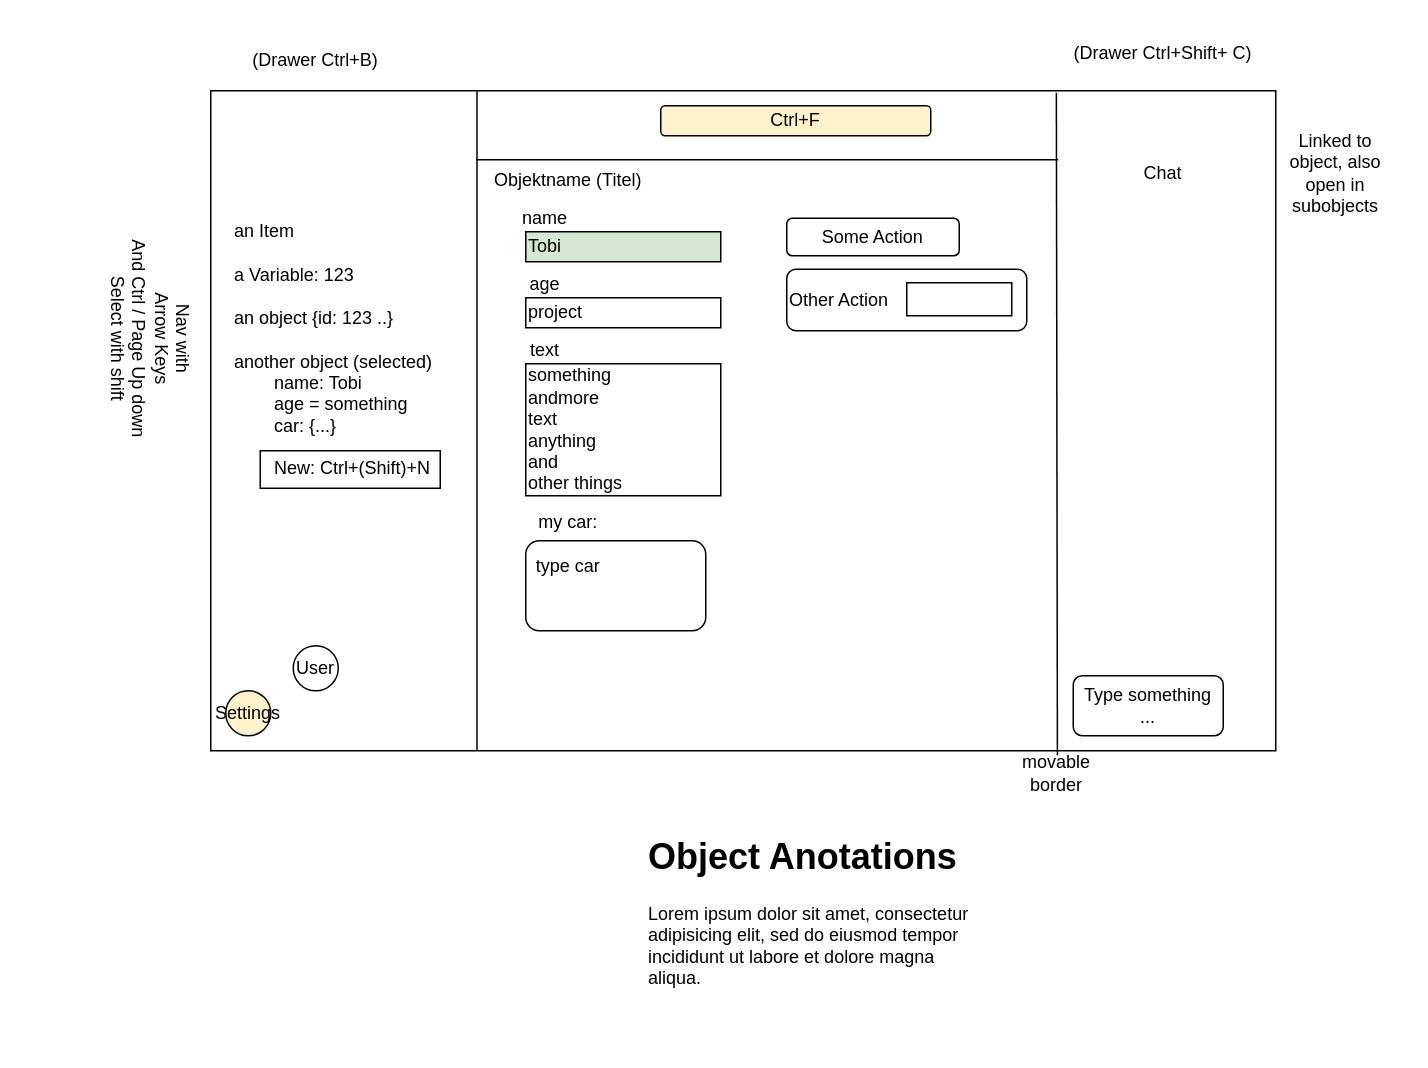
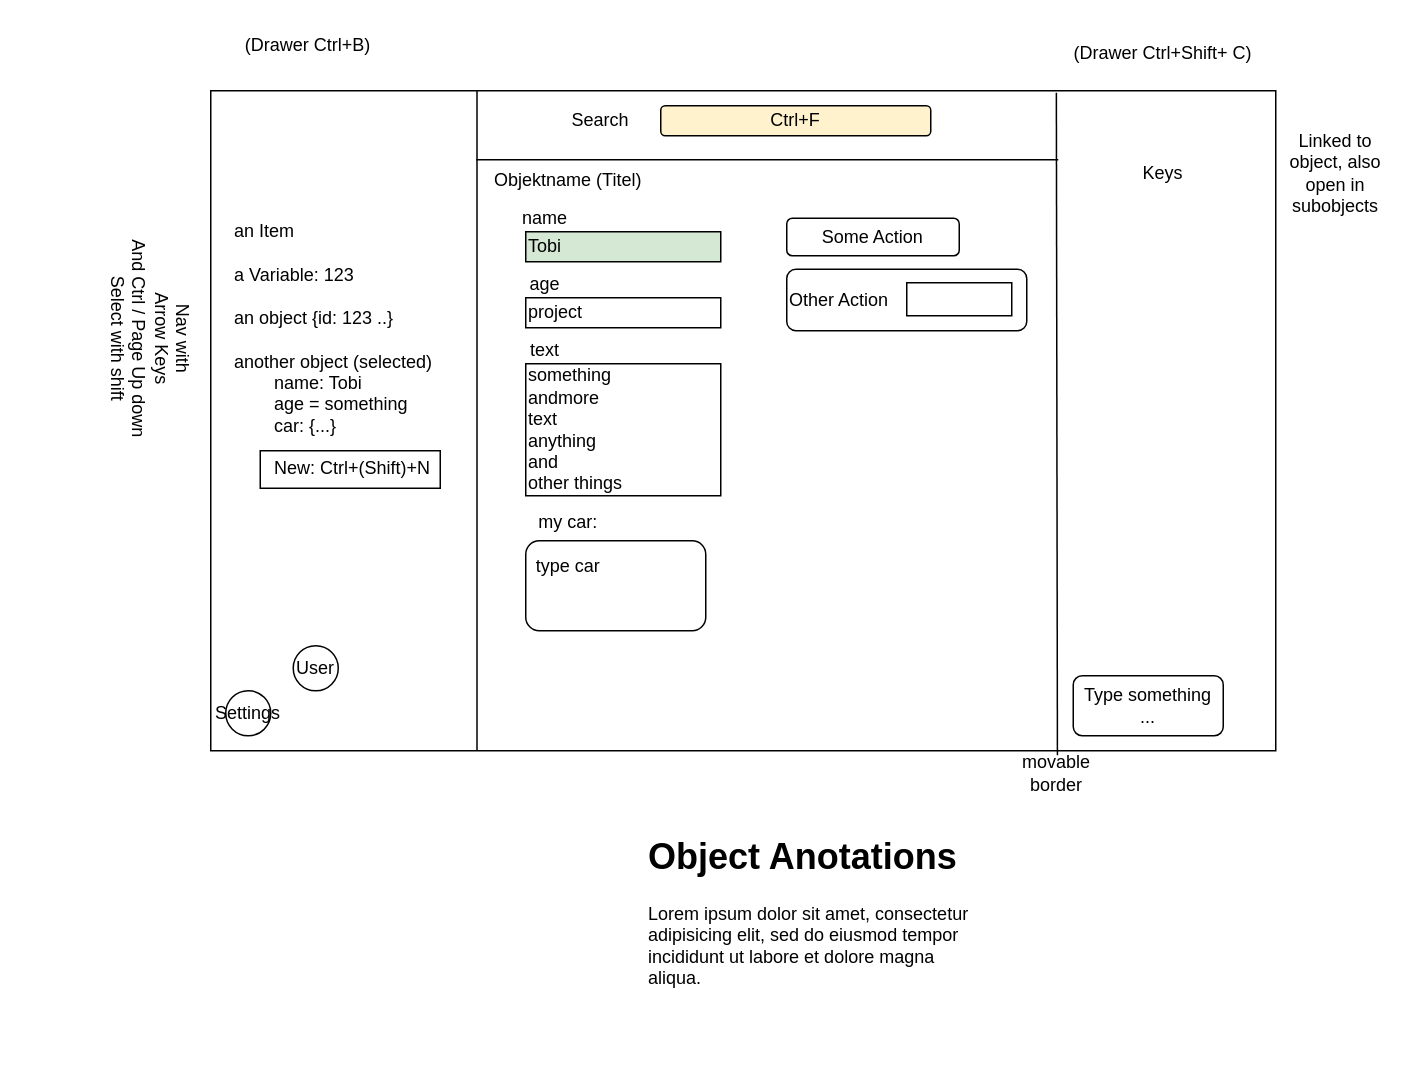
(316, 61) -> (308, 46)
none -> (601, 121)
(1163, 173) -> (1163, 173)
(248, 713) -> (248, 713)
